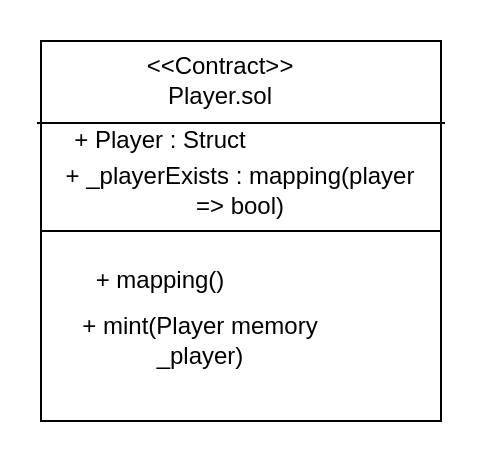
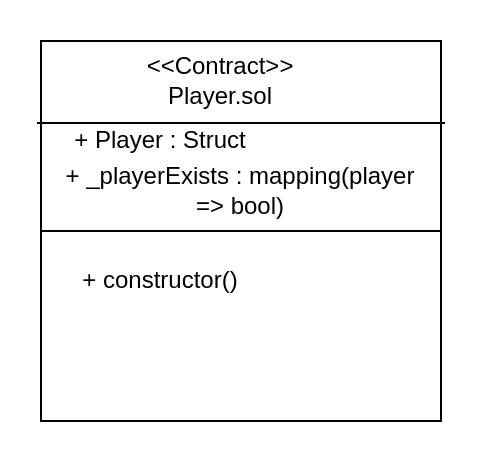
(161, 281) -> (161, 281)
(201, 341) -> none
